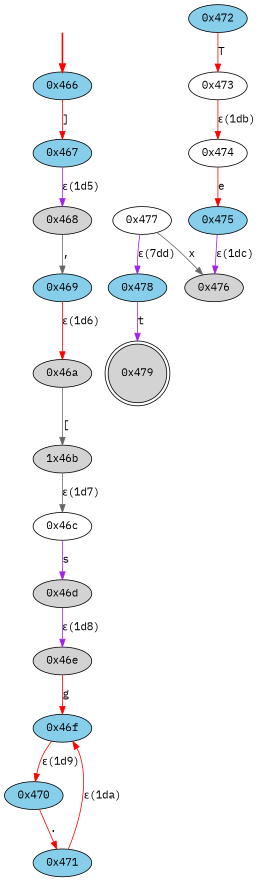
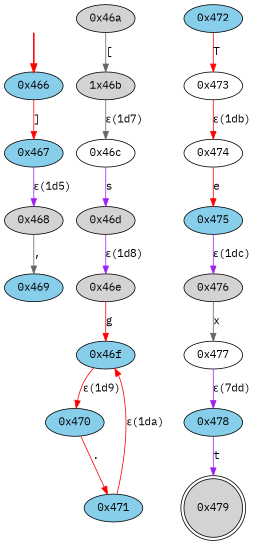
(178, 250) -> (213, 318)
(62, 327) -> none
